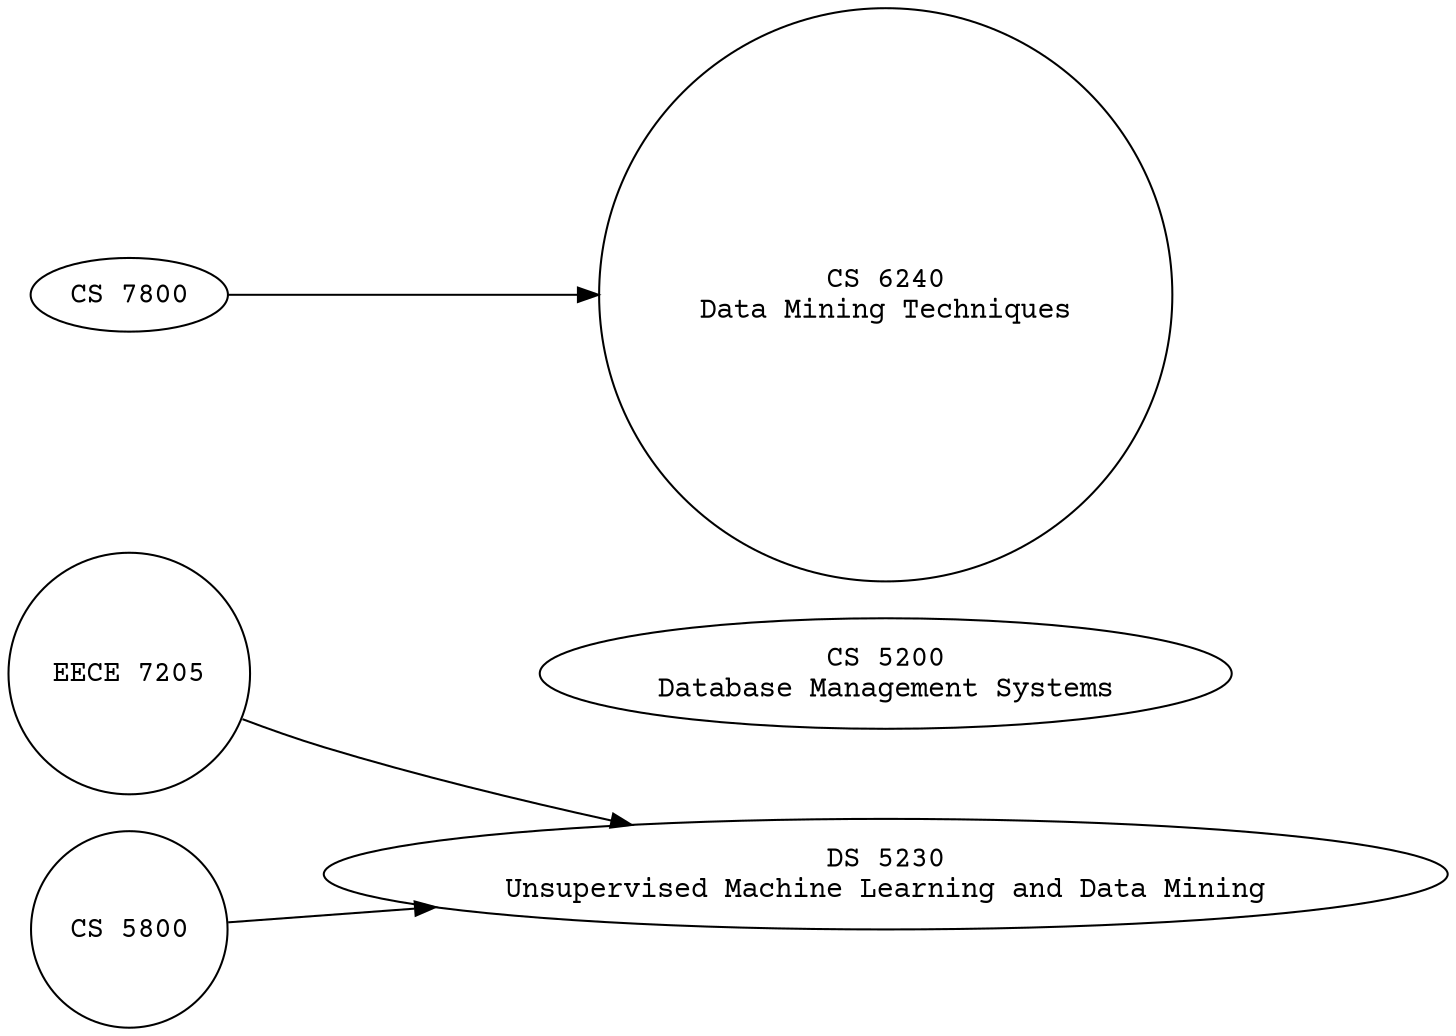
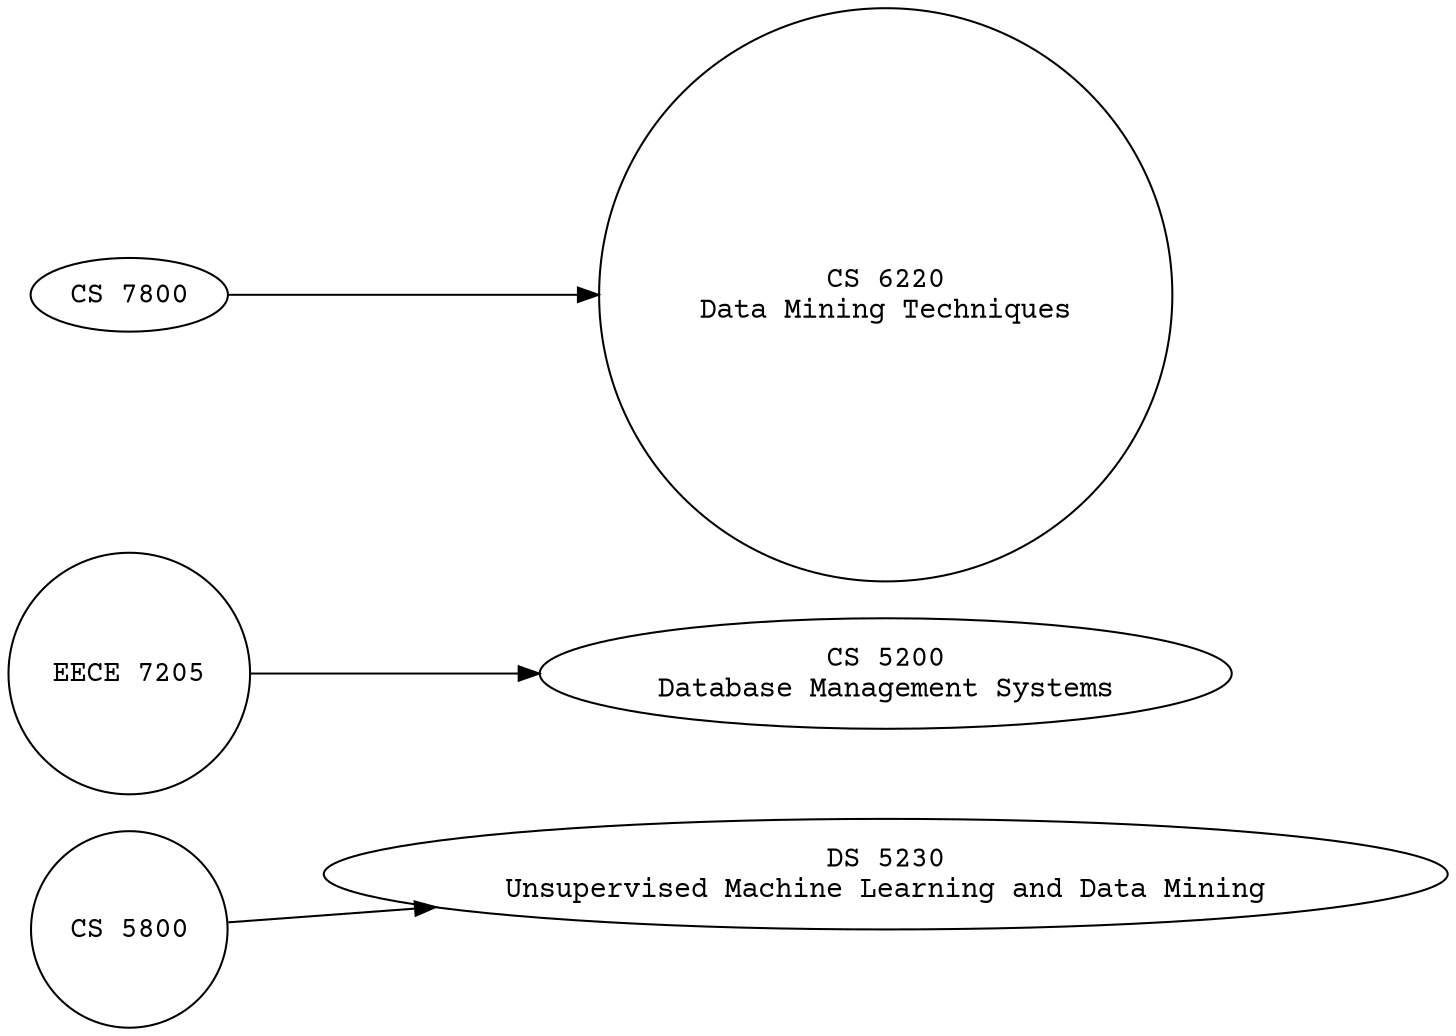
(886, 295) -> (886, 295)
(425, 776) -> (385, 674)
